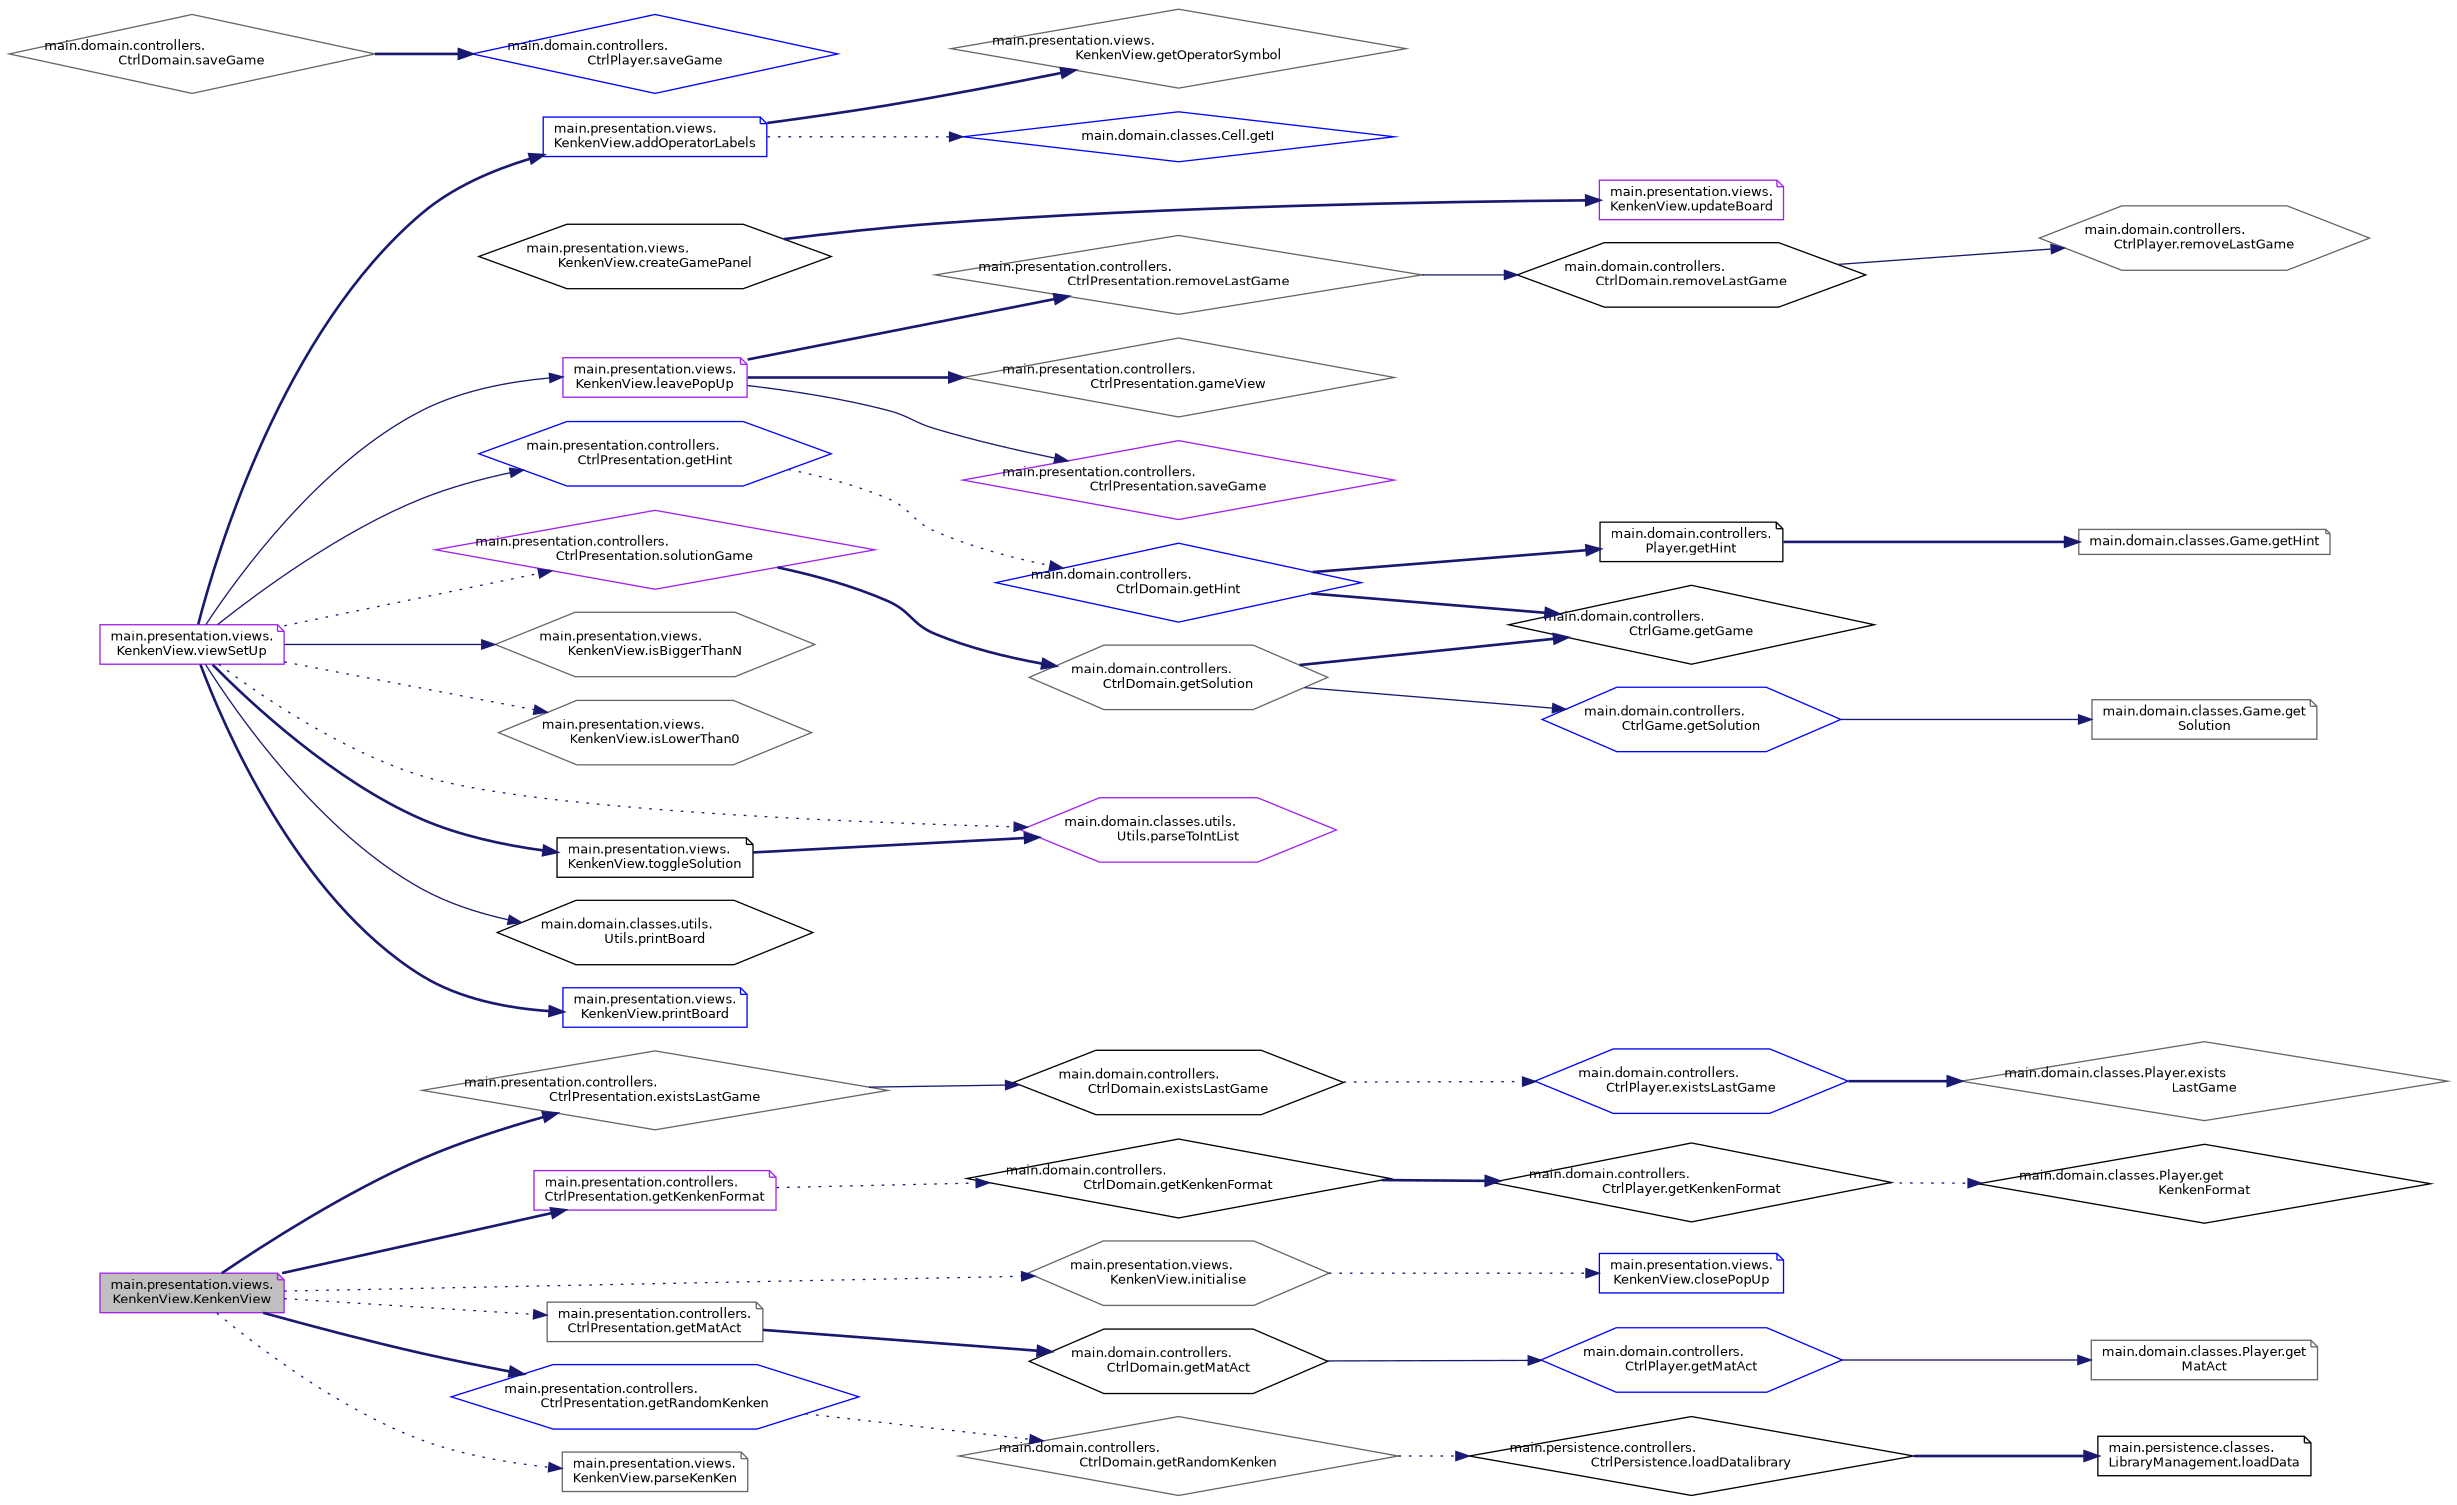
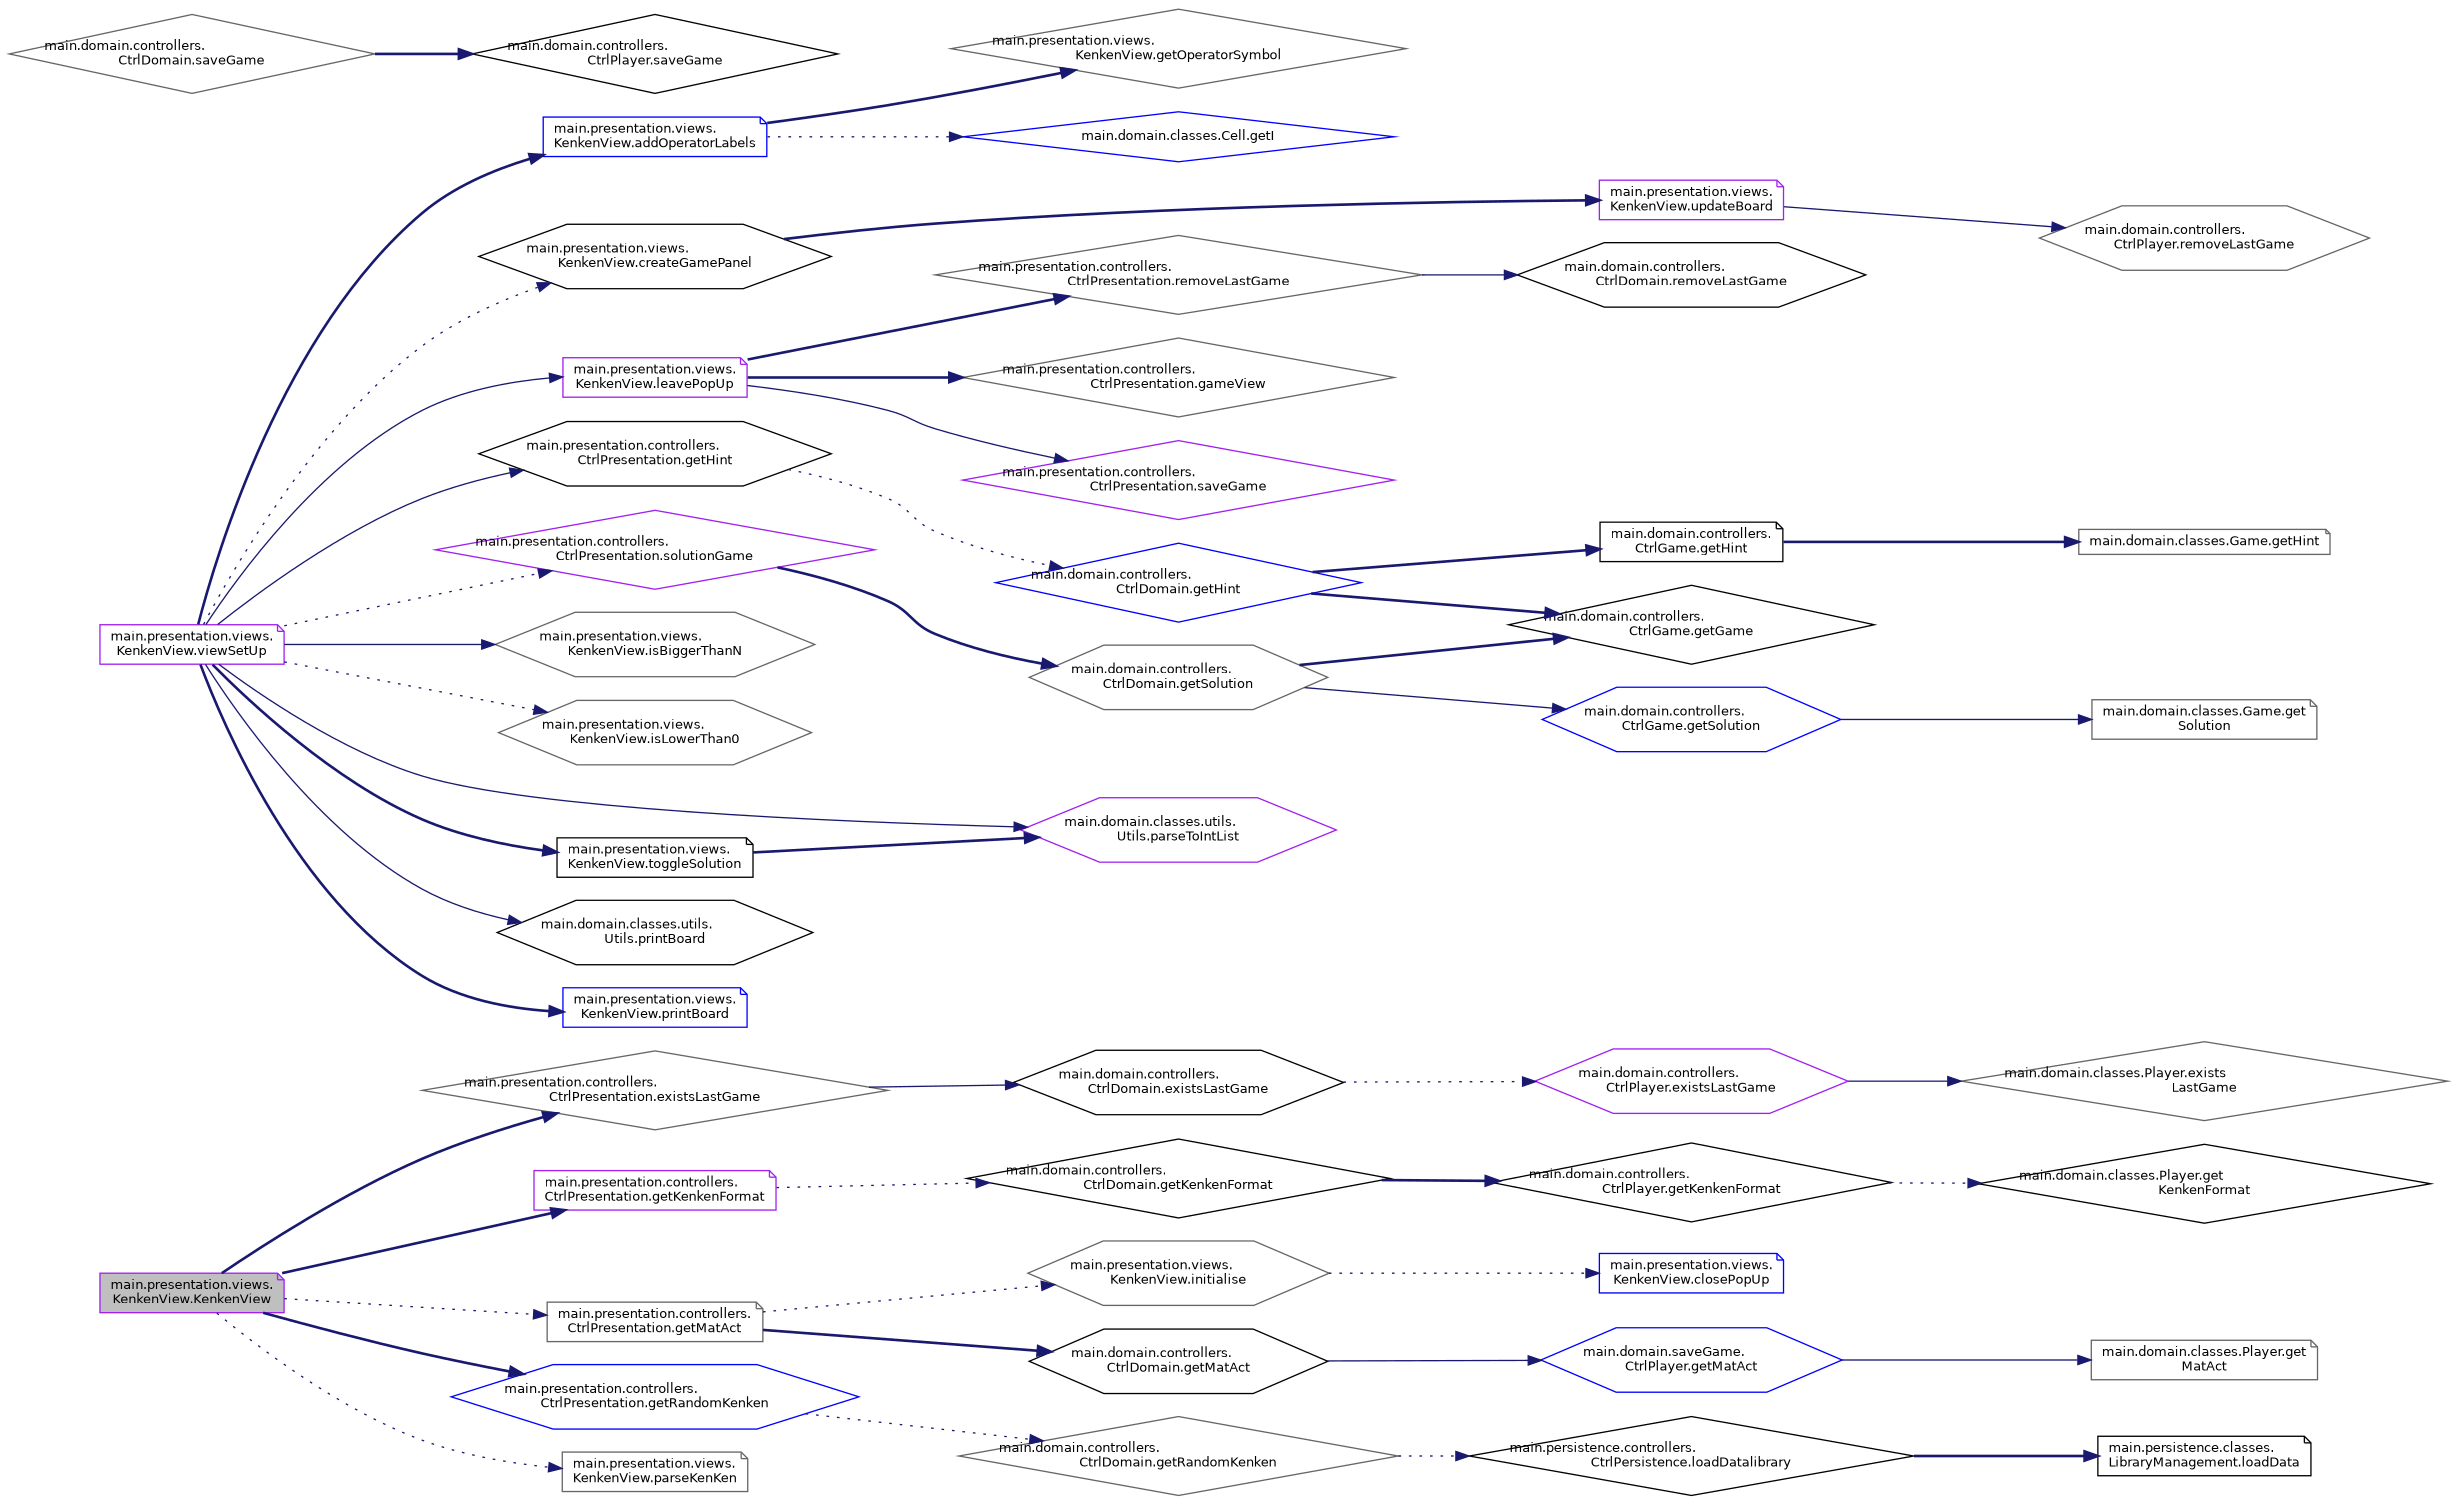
(655, 54) -> (655, 54)
(1944, 257) -> (1918, 217)
none -> (340, 423)
(655, 454) -> (655, 454)
(1691, 542) -> (1691, 542)
(601, 804) -> (601, 804)
(1691, 1081) -> (1691, 1081)
(1898, 1081) -> (1898, 1081)
(653, 1284) -> (902, 1299)
(1691, 1360) -> (1691, 1360)
